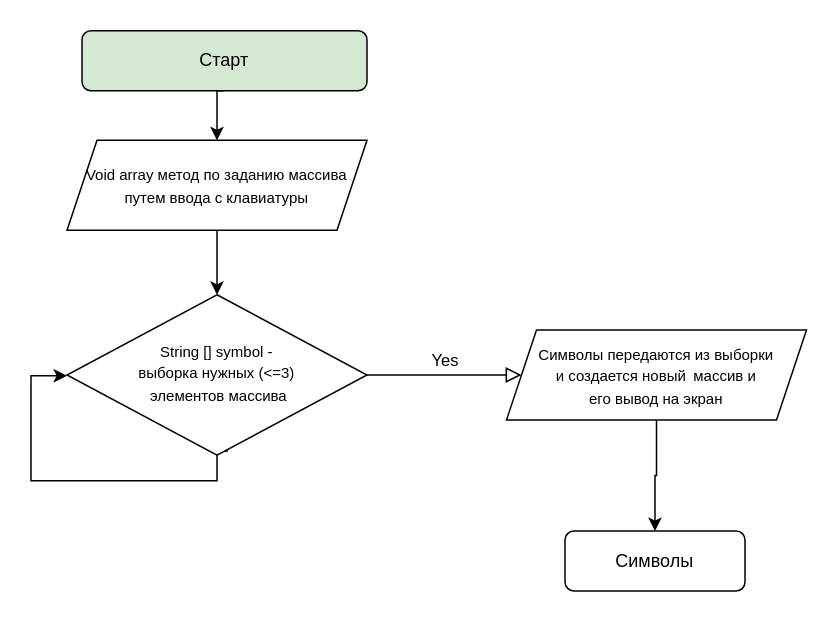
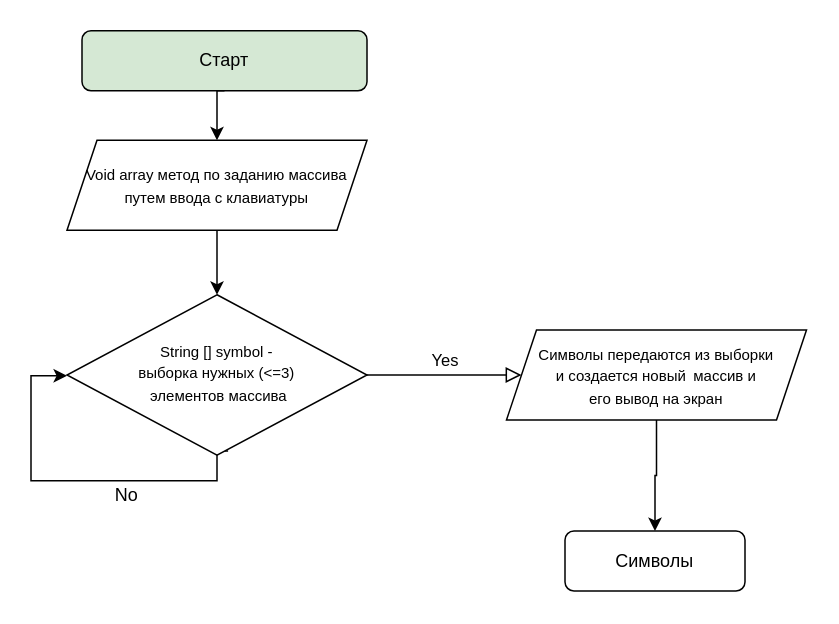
none -> (127, 496)
